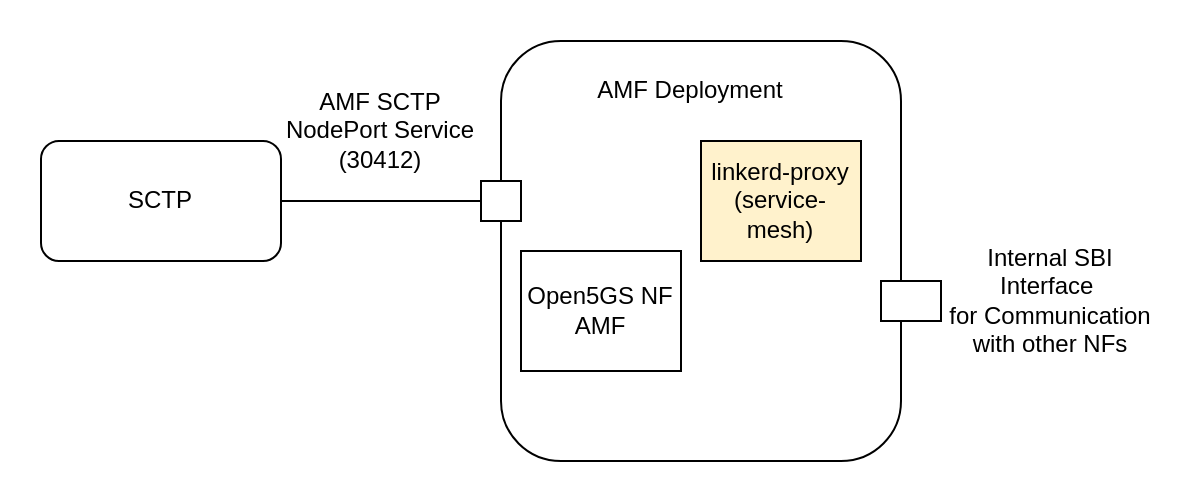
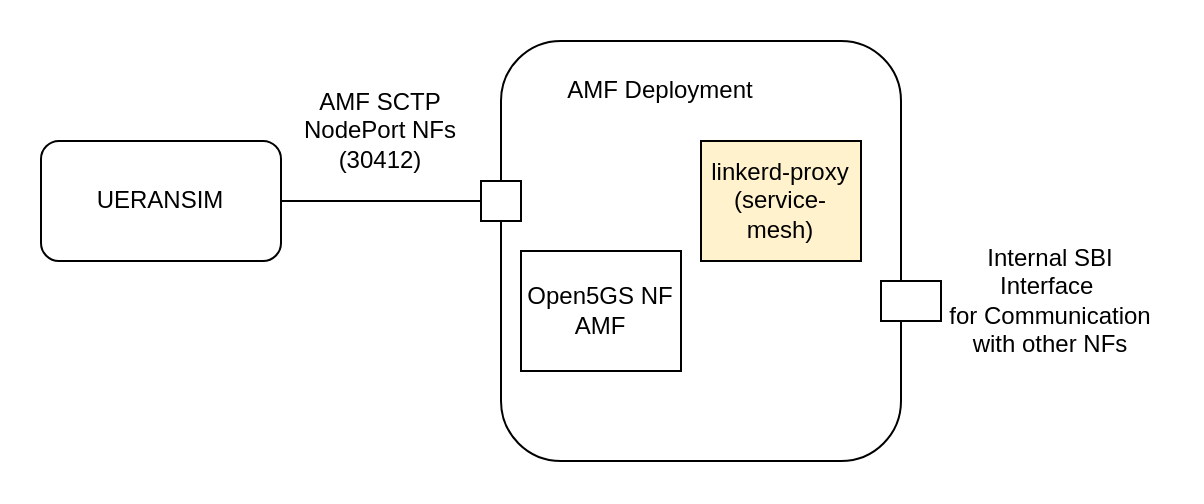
(691, 91) -> (661, 91)
(381, 131) -> (381, 131)
(161, 201) -> (161, 201)
